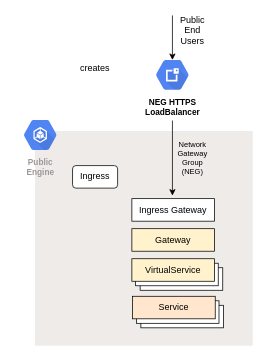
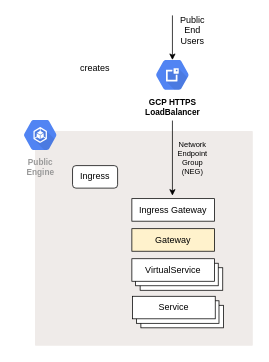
(173, 108) -> (173, 108)
(192, 158) -> (192, 158)
(173, 270) -> (173, 270)
(174, 307) -> (174, 307)
